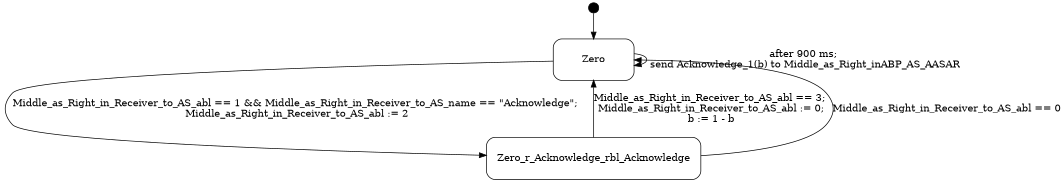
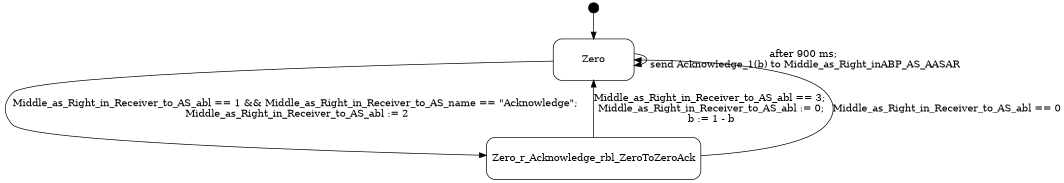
(594, 158) -> (594, 158)
